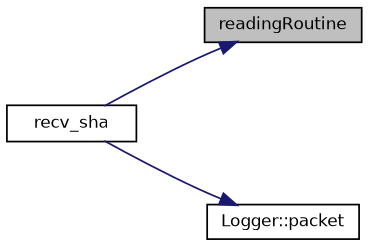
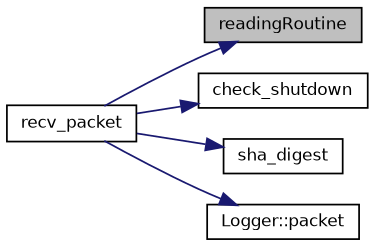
none -> (283, 91)
(72, 123) -> (72, 123)
none -> (283, 156)
